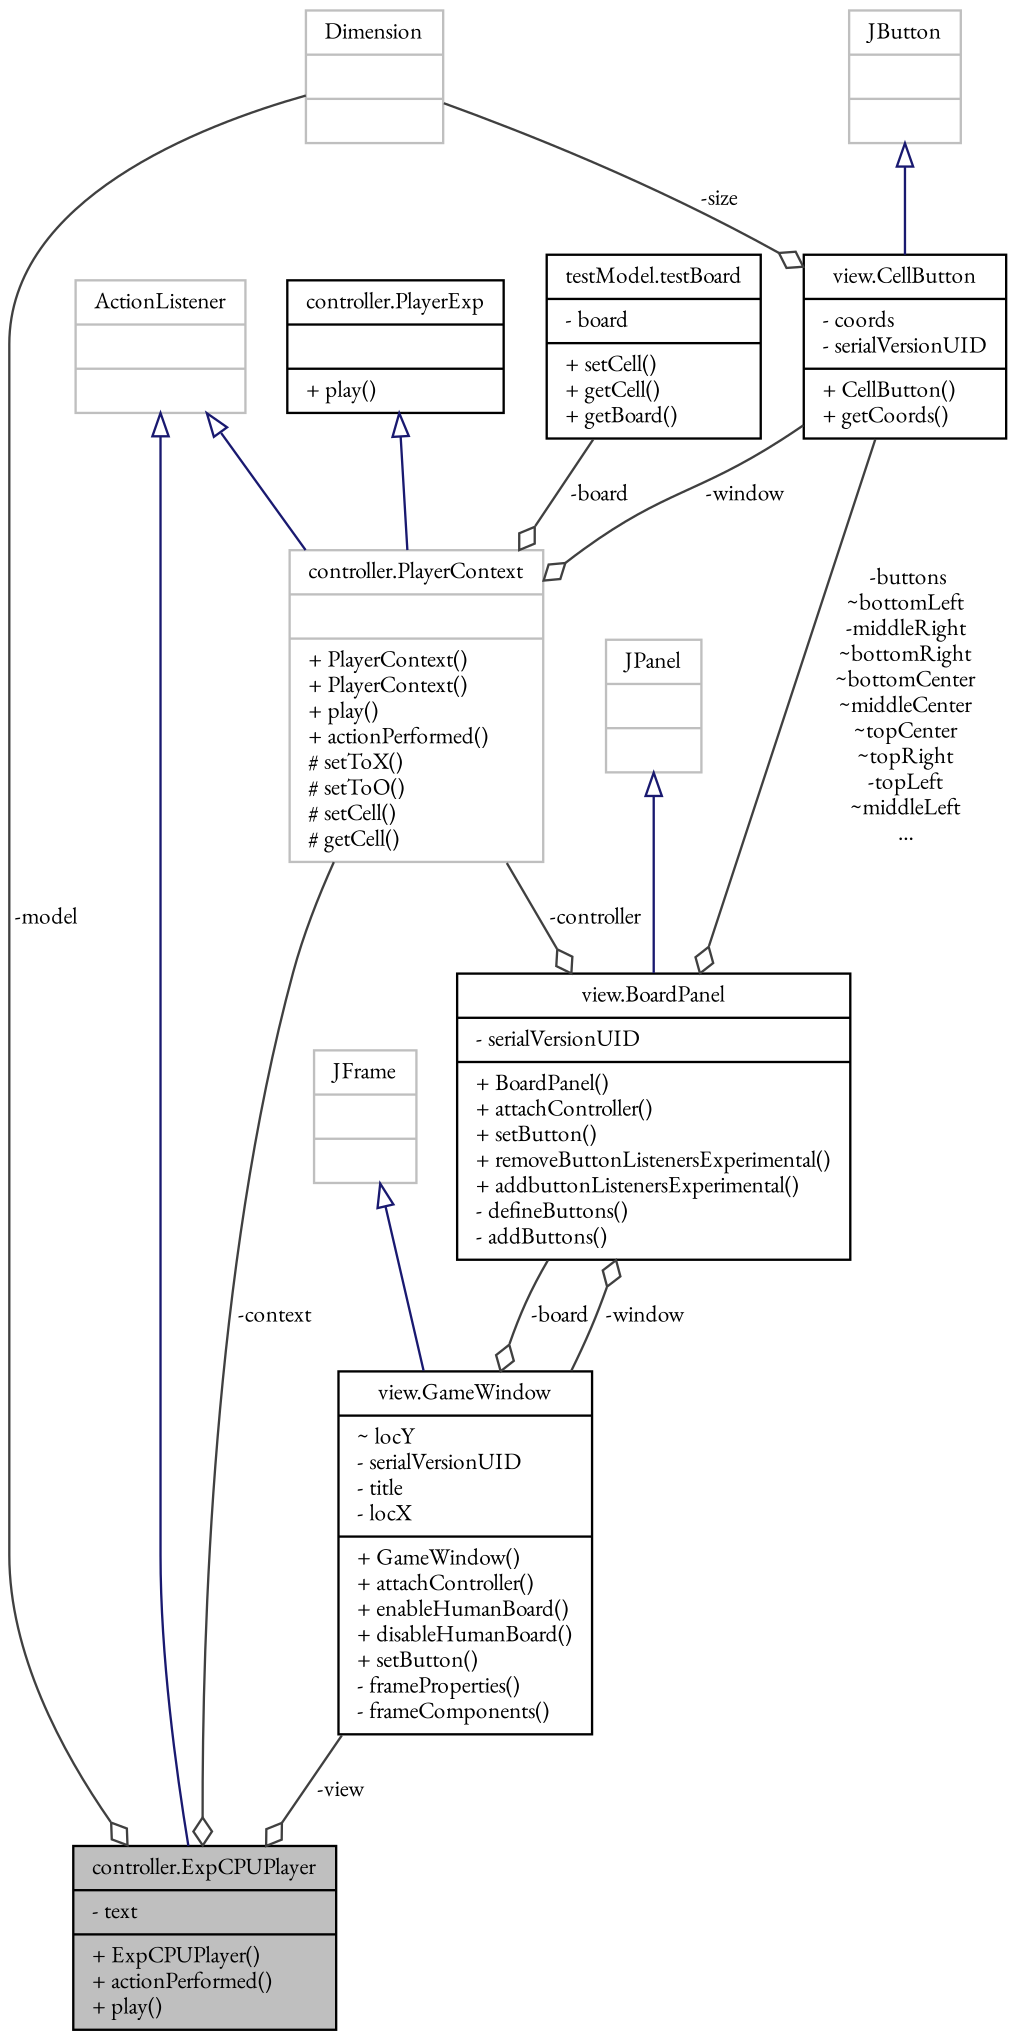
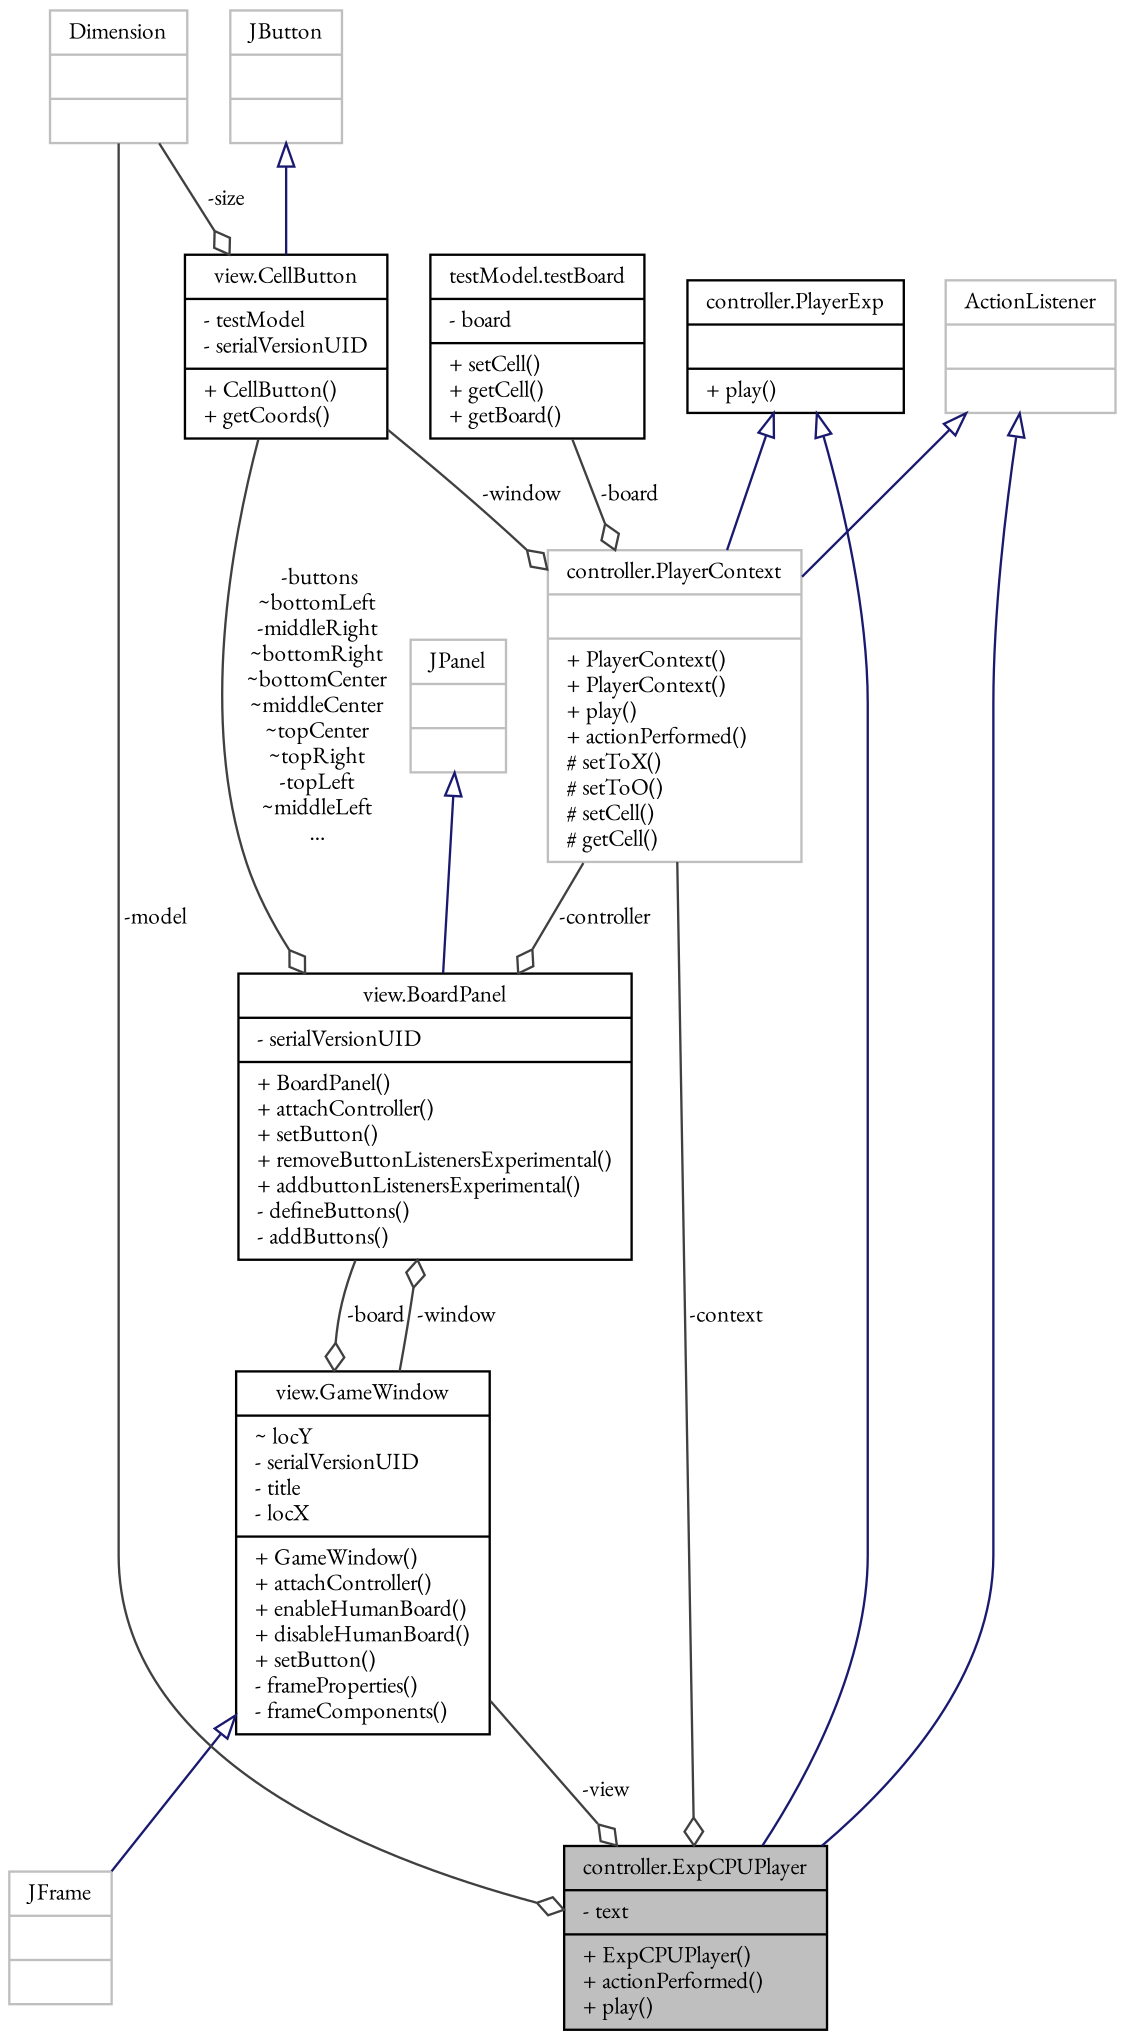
(858, 320) -> (255, 320)
none -> (868, 1150)
(405, 1289) -> (166, 1803)
